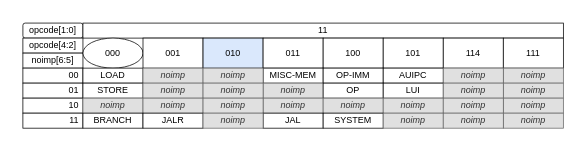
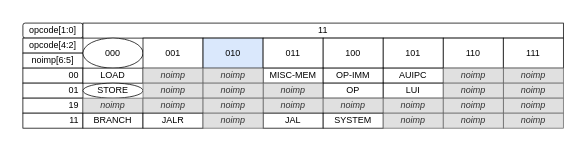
(473, 53) -> (473, 53)
(113, 90) -> (113, 90)
(76, 105) -> (76, 105)
